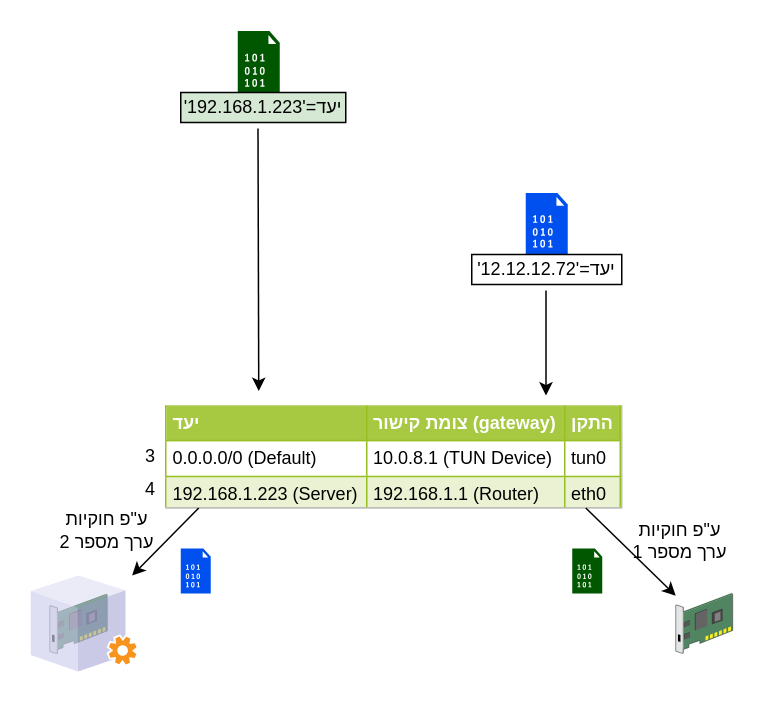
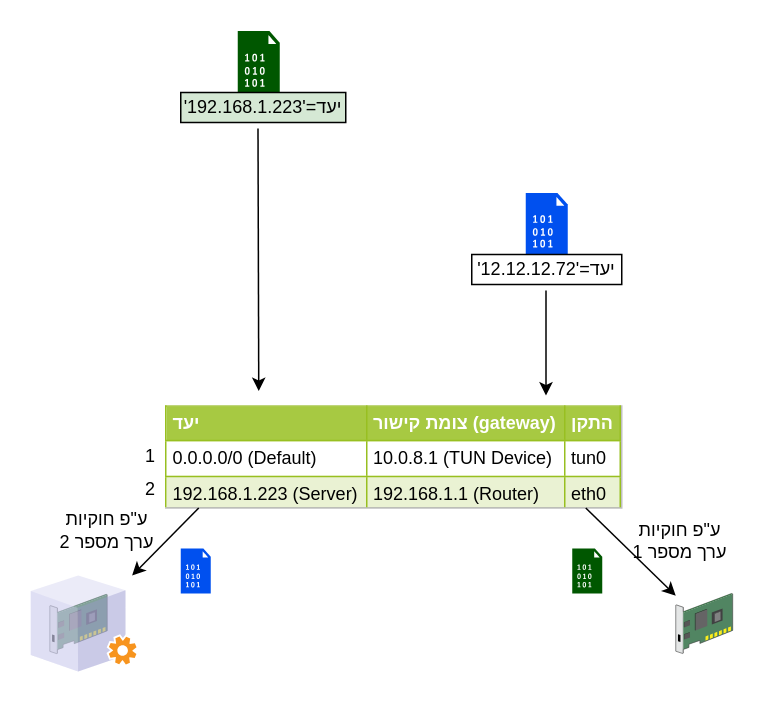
(151, 457) -> (151, 457)
(151, 490) -> (151, 490)
